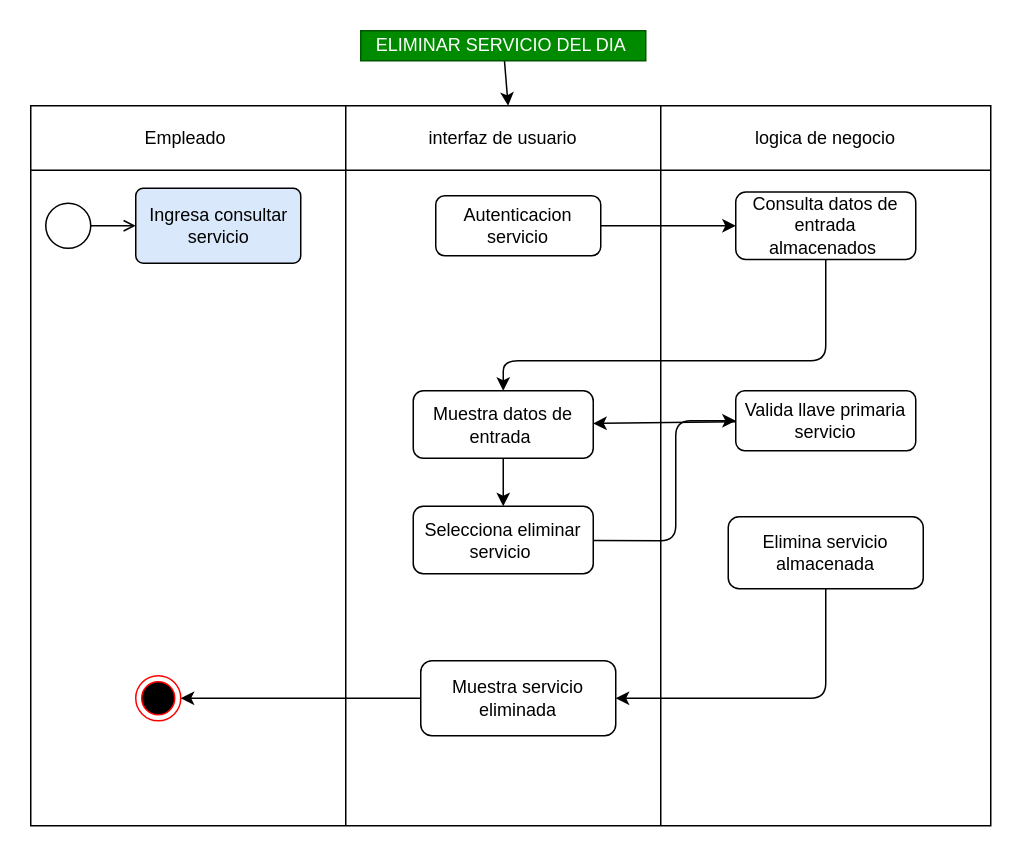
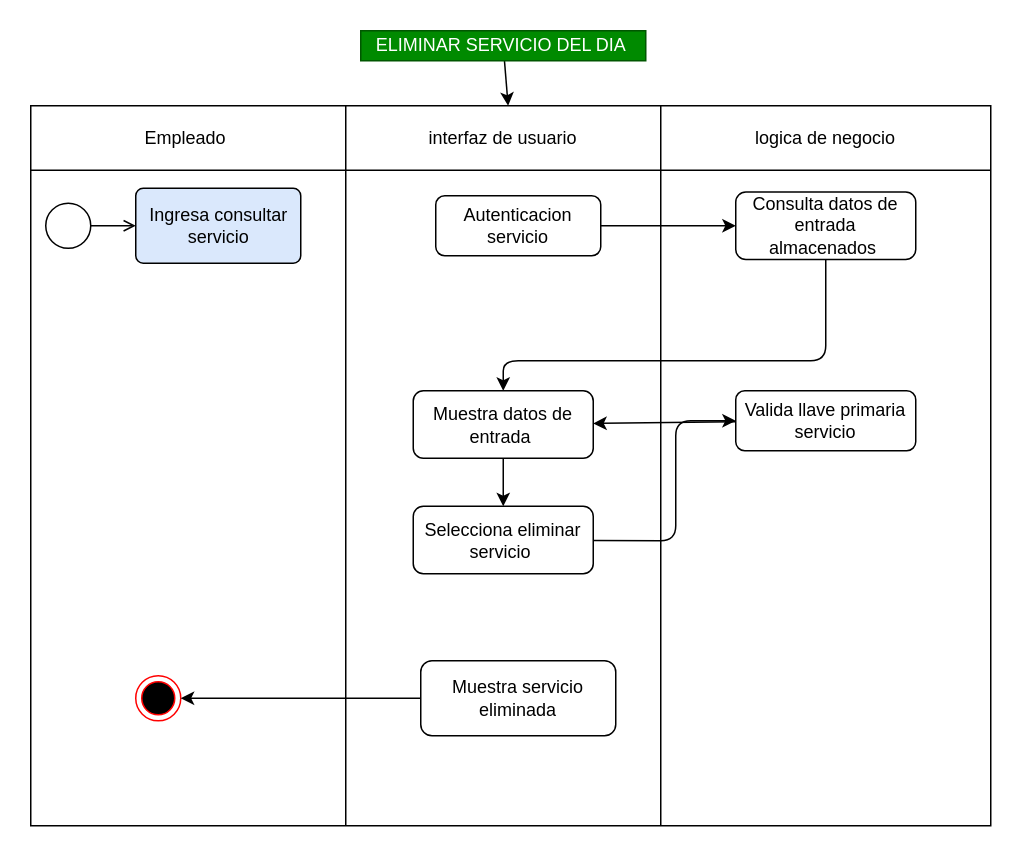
(826, 553) -> none
(776, 698) -> none
